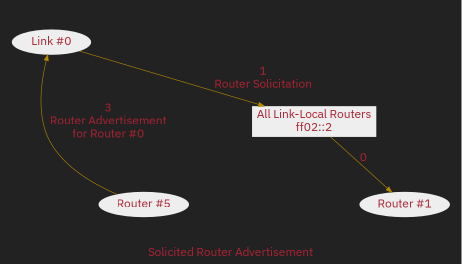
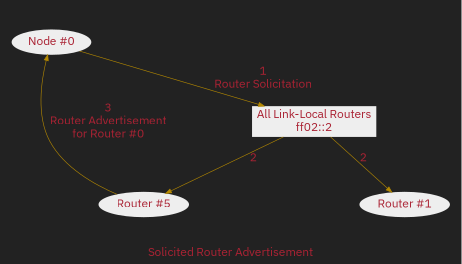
(51, 42) -> (51, 42)
(364, 158) -> (364, 158)
none -> (227, 164)
